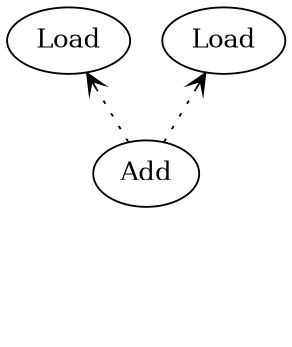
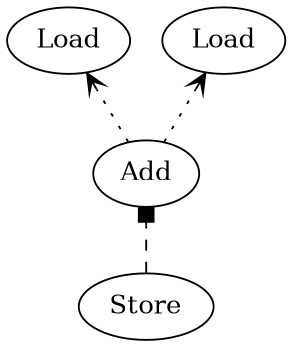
none -> (146, 307)
